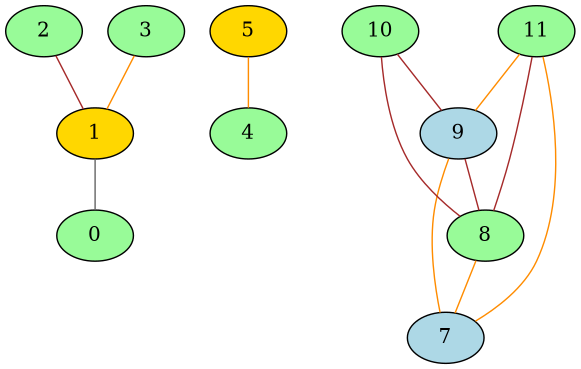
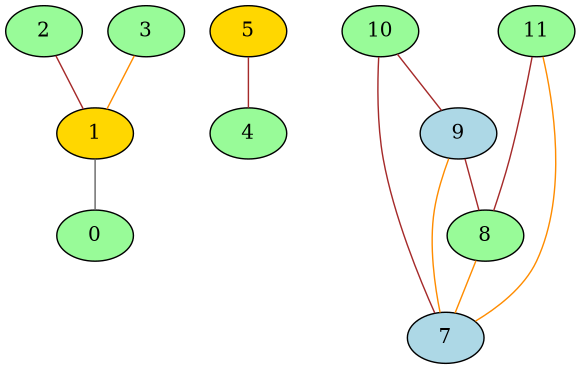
(248, 82) -> (248, 82)
(498, 82) -> none
(401, 147) -> (390, 188)
